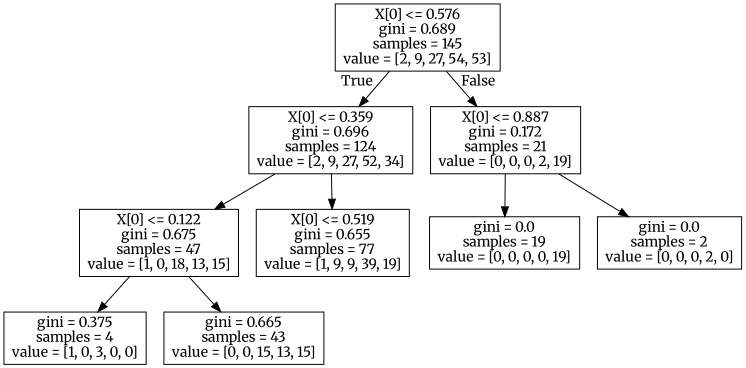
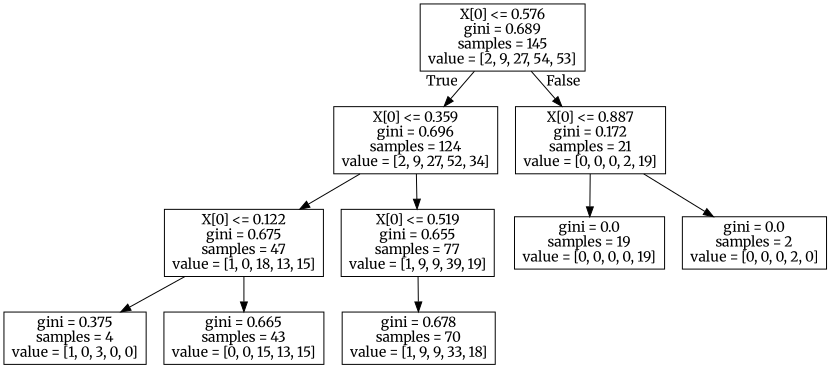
none -> (419, 338)
